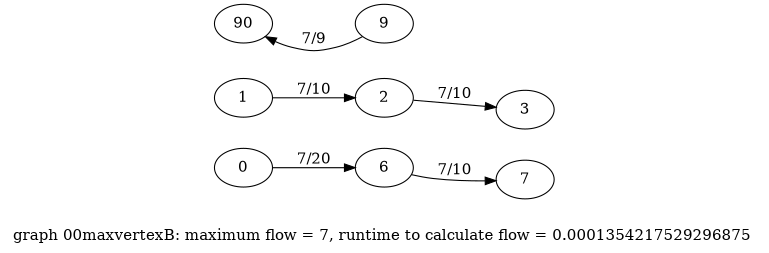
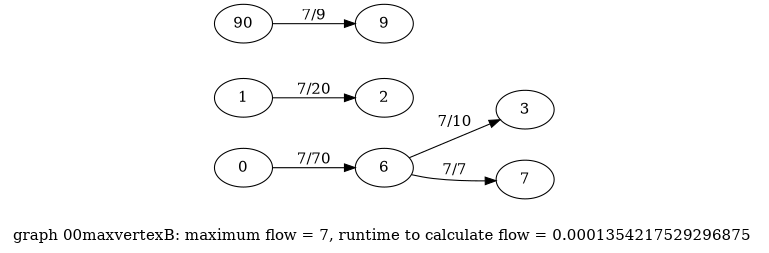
(319, 50) -> (308, 24)
(314, 90) -> (314, 90)
(449, 103) -> (450, 141)
(314, 160) -> (314, 160)
(455, 170) -> (455, 170)
